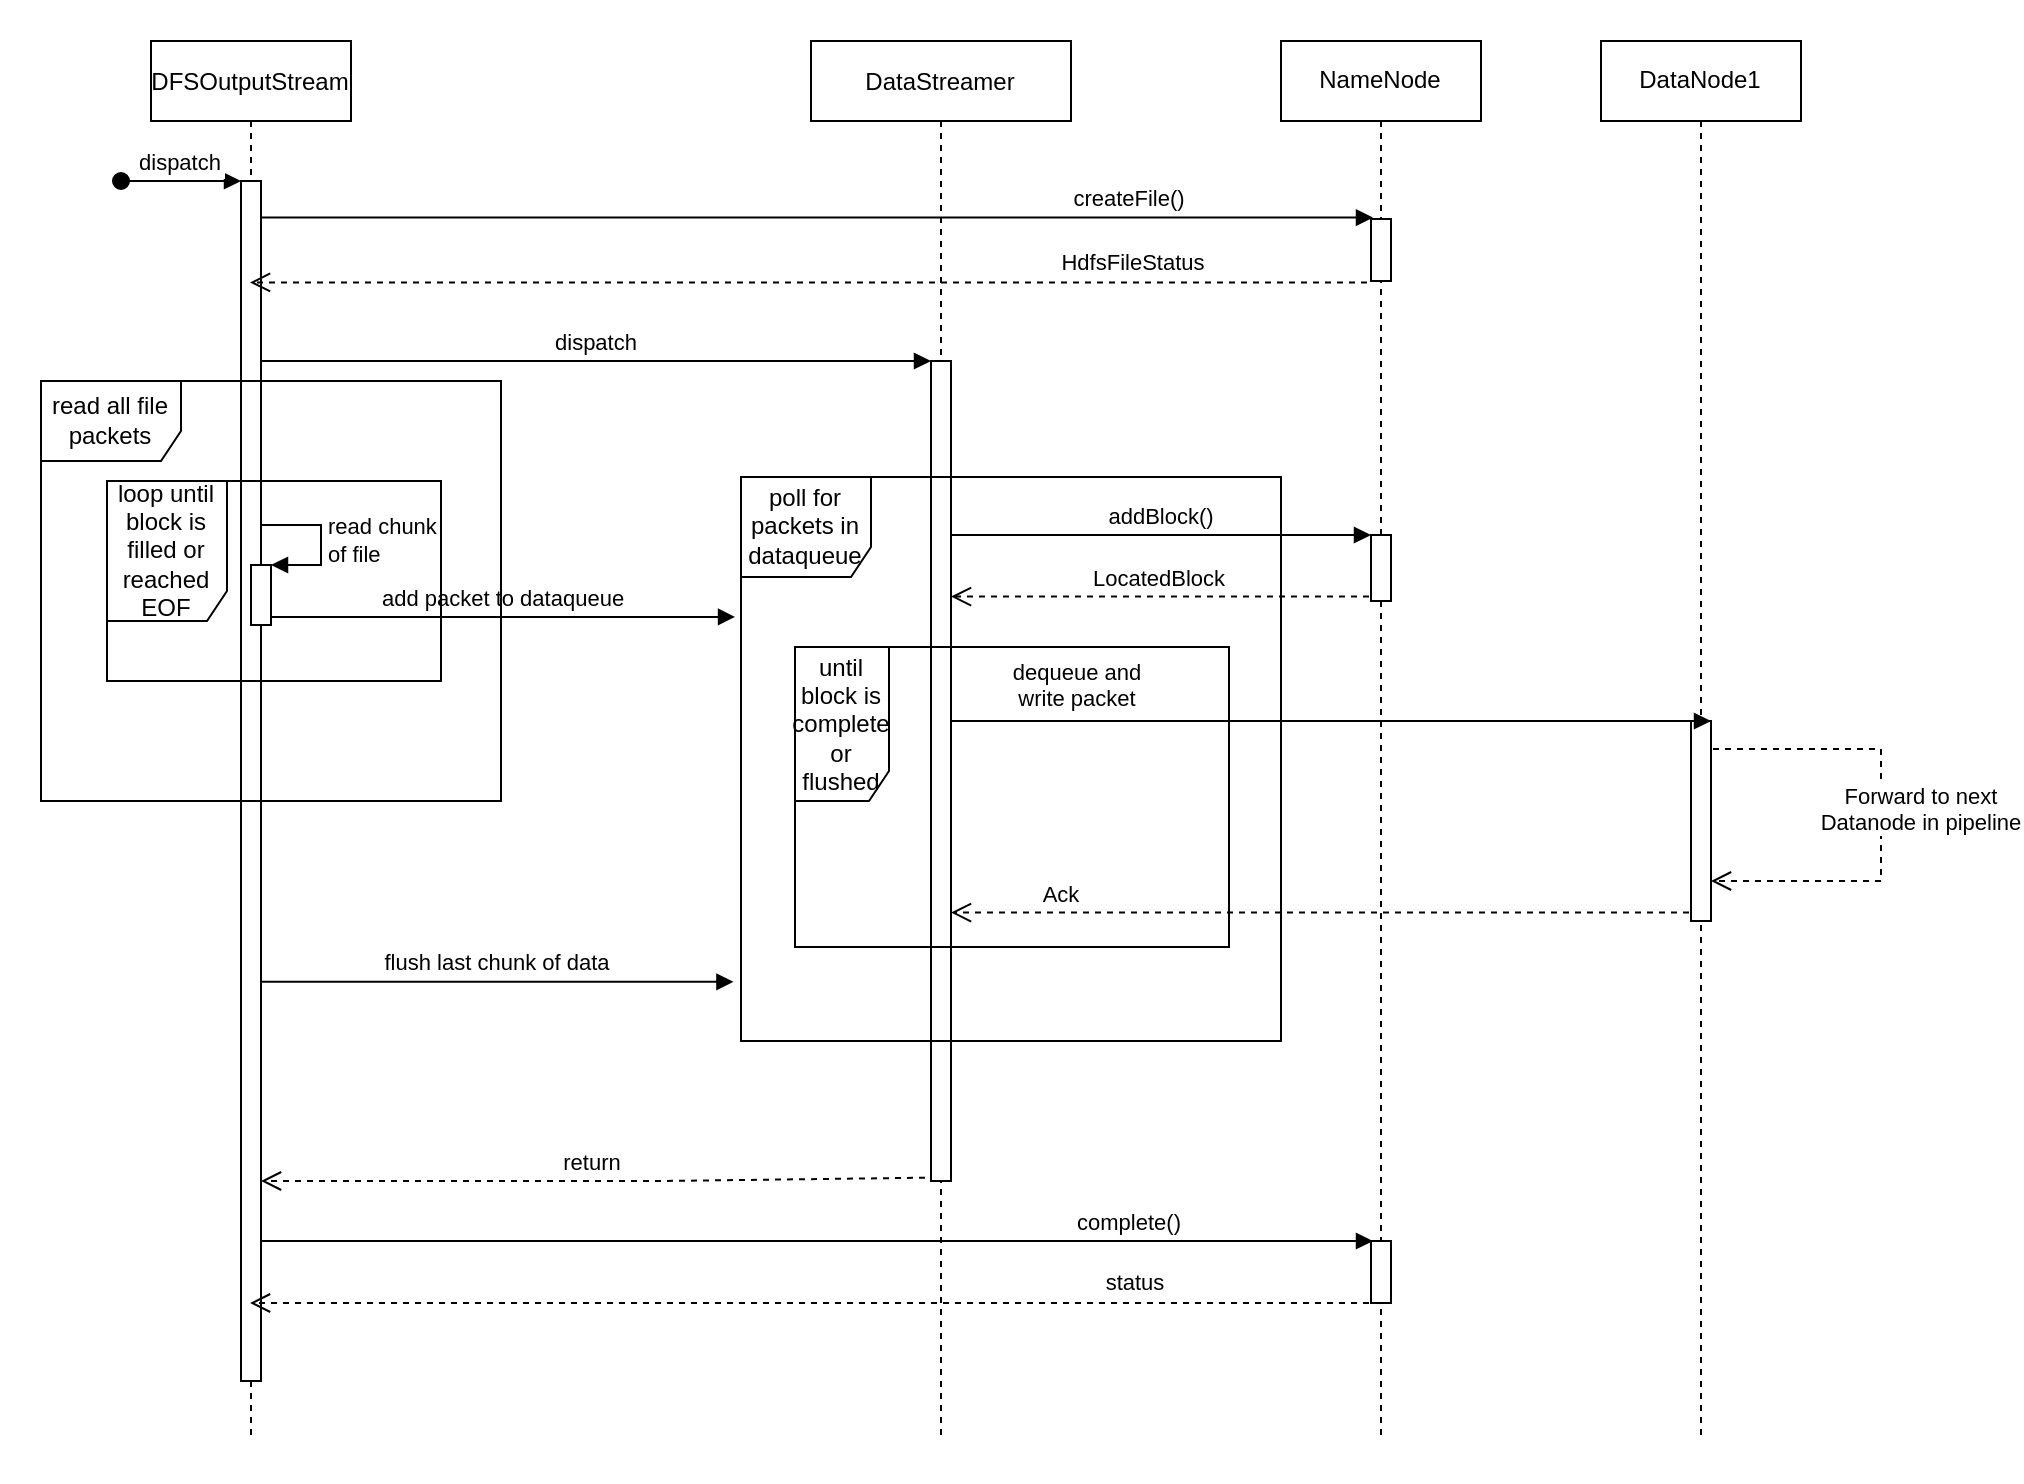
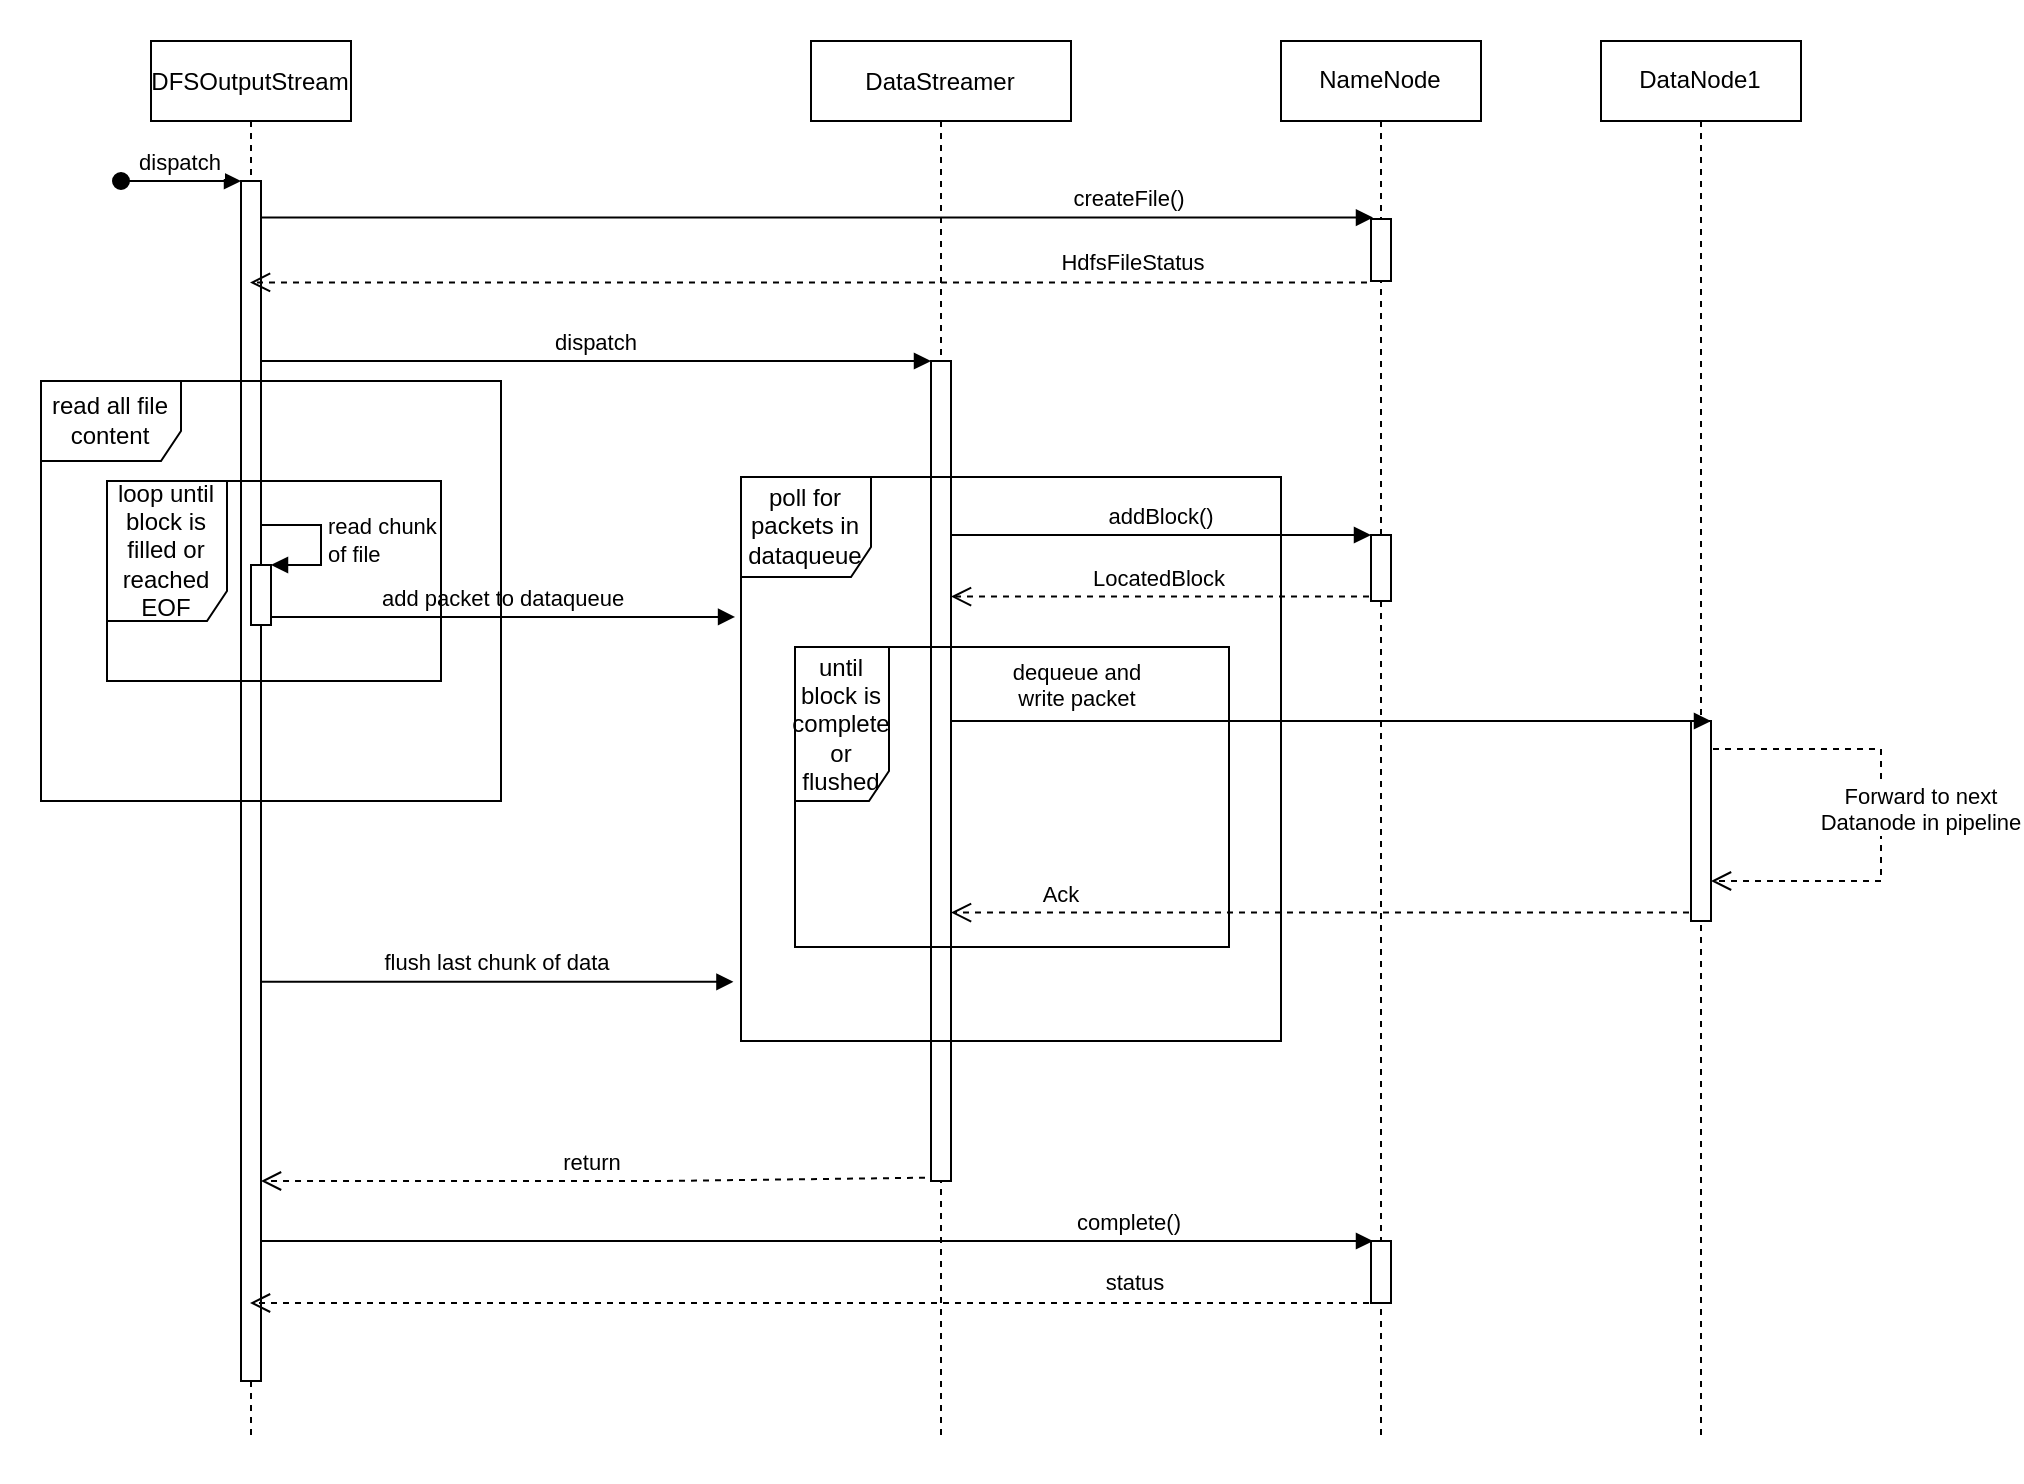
(111, 421) -> (111, 421)
